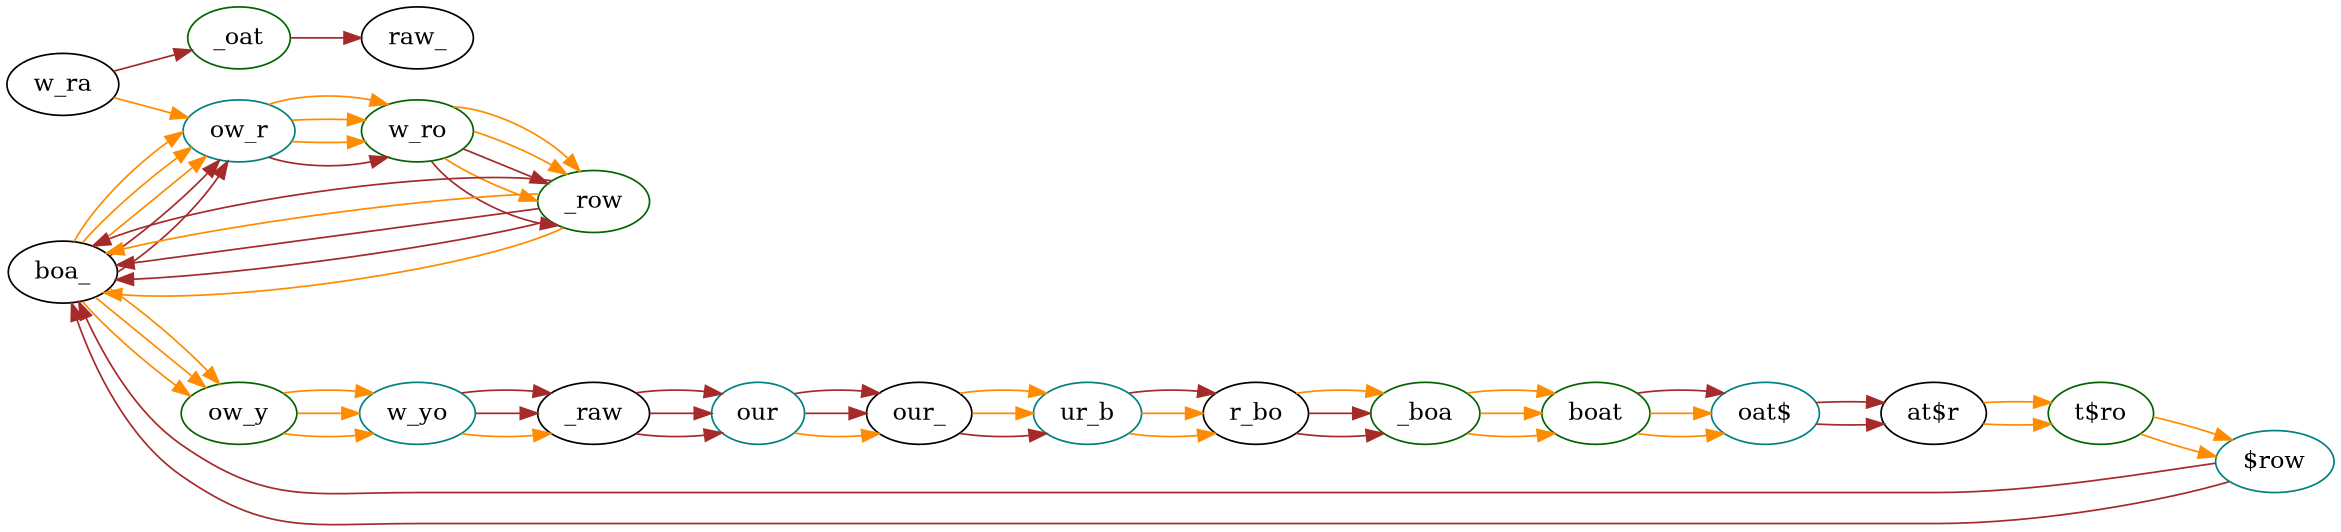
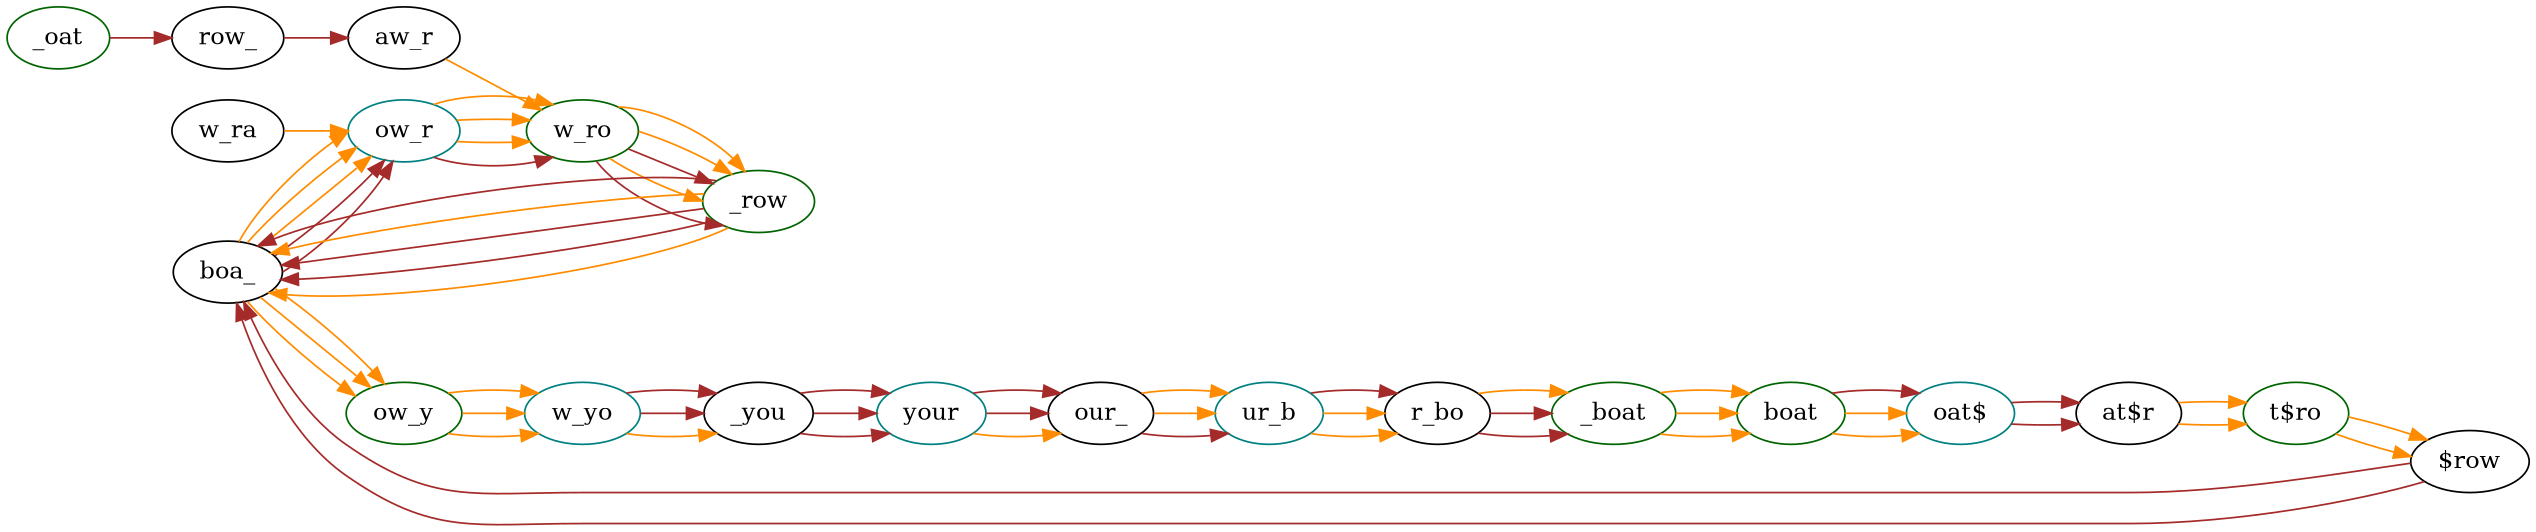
none -> (404, 38)
(417, 38) -> (228, 38)
(144, 63) -> none
(594, 413) -> (759, 413)
(758, 413) -> (931, 413)
(1425, 413) -> (1614, 413)
(2275, 462) -> (2470, 462)
